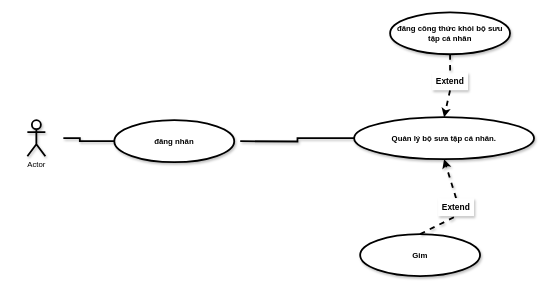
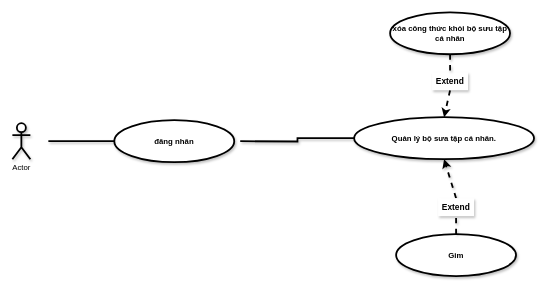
(450, 33) -> (450, 33)
(36, 138) -> (21, 141)
(420, 255) -> (456, 255)
